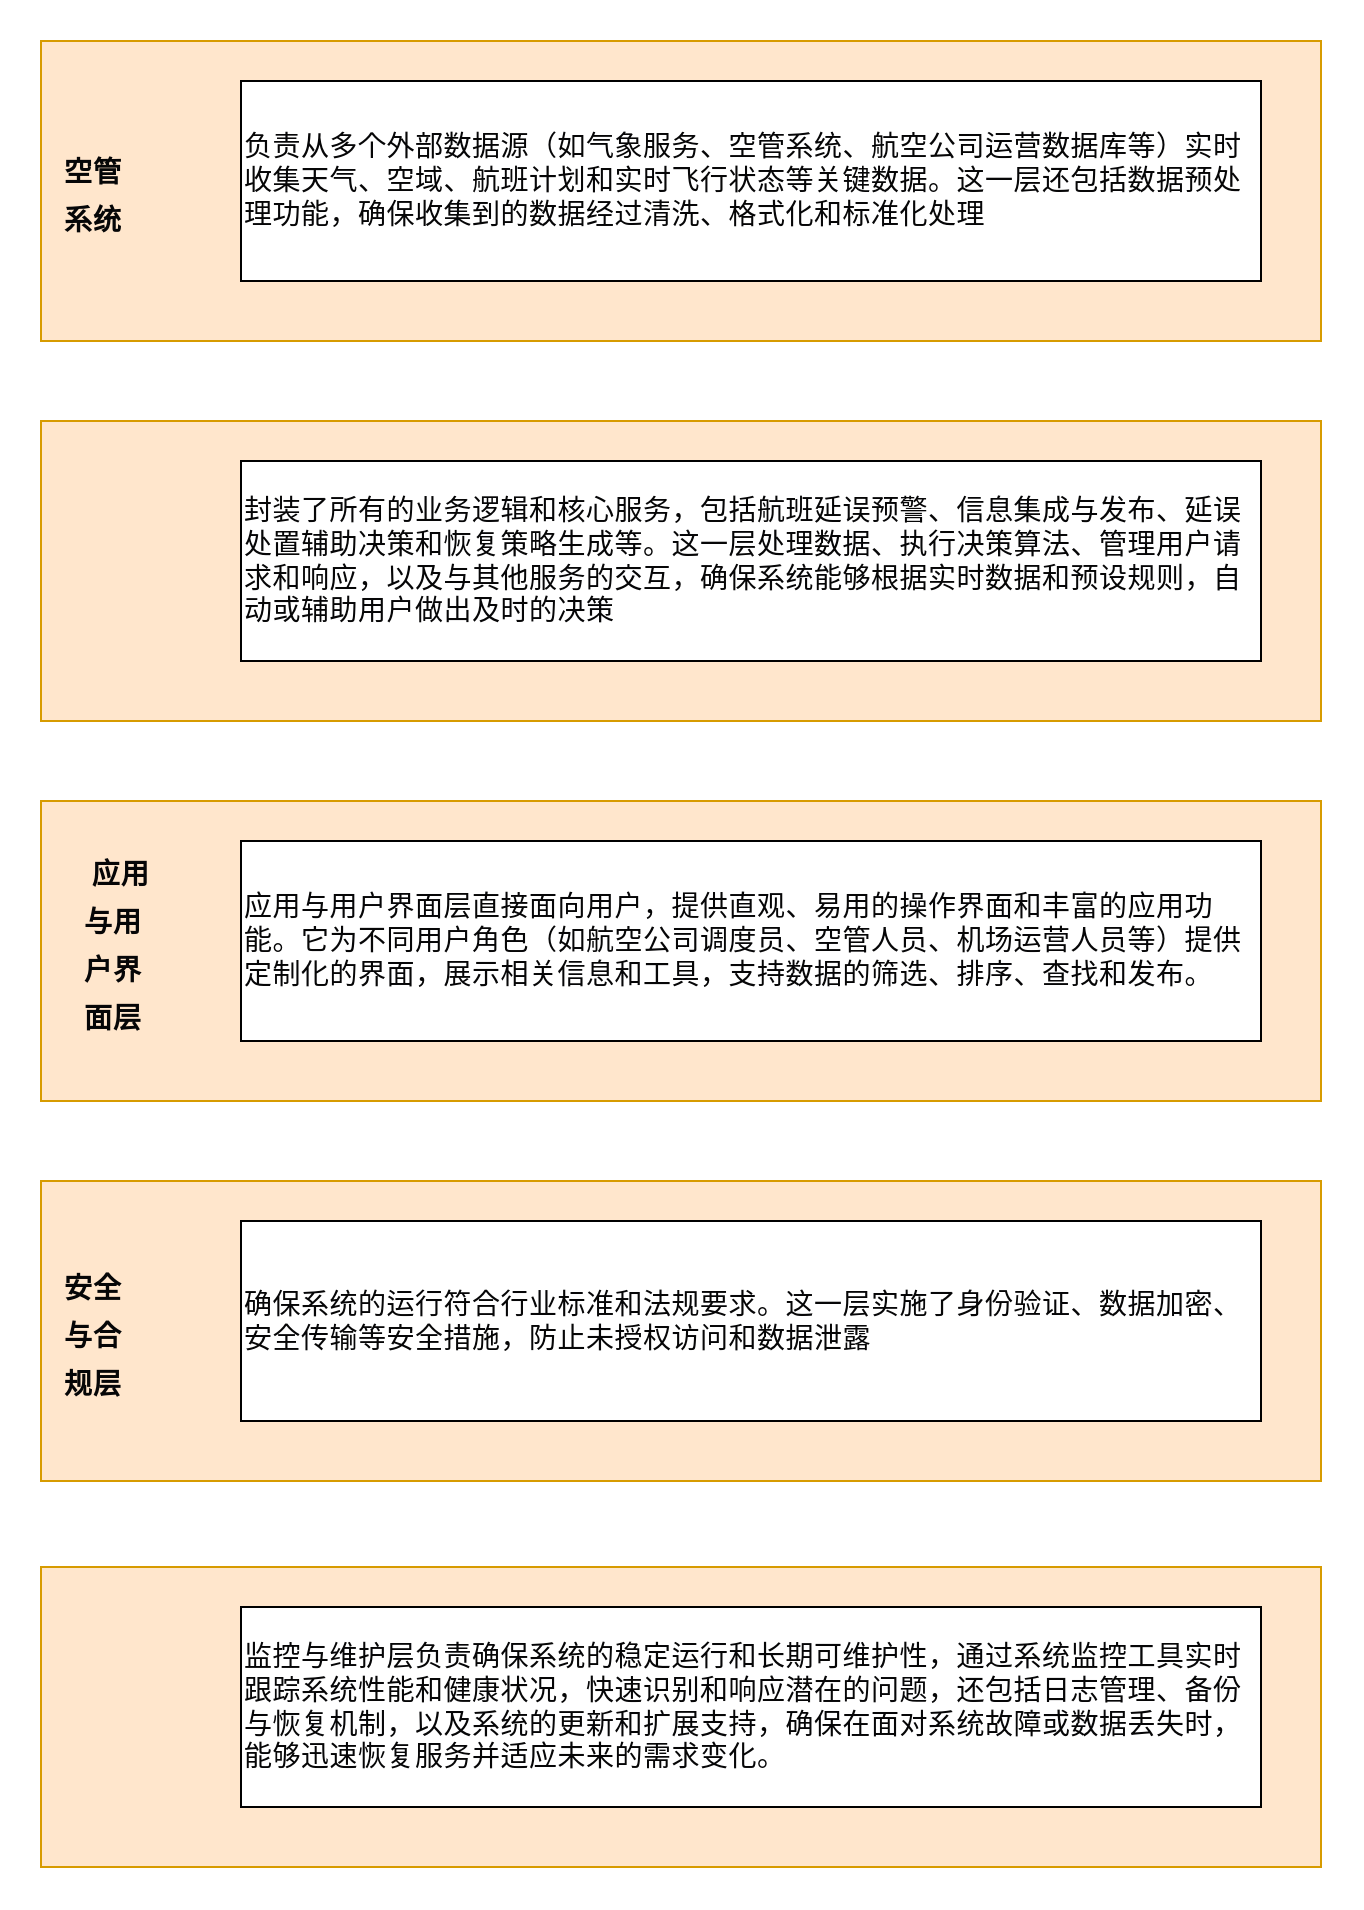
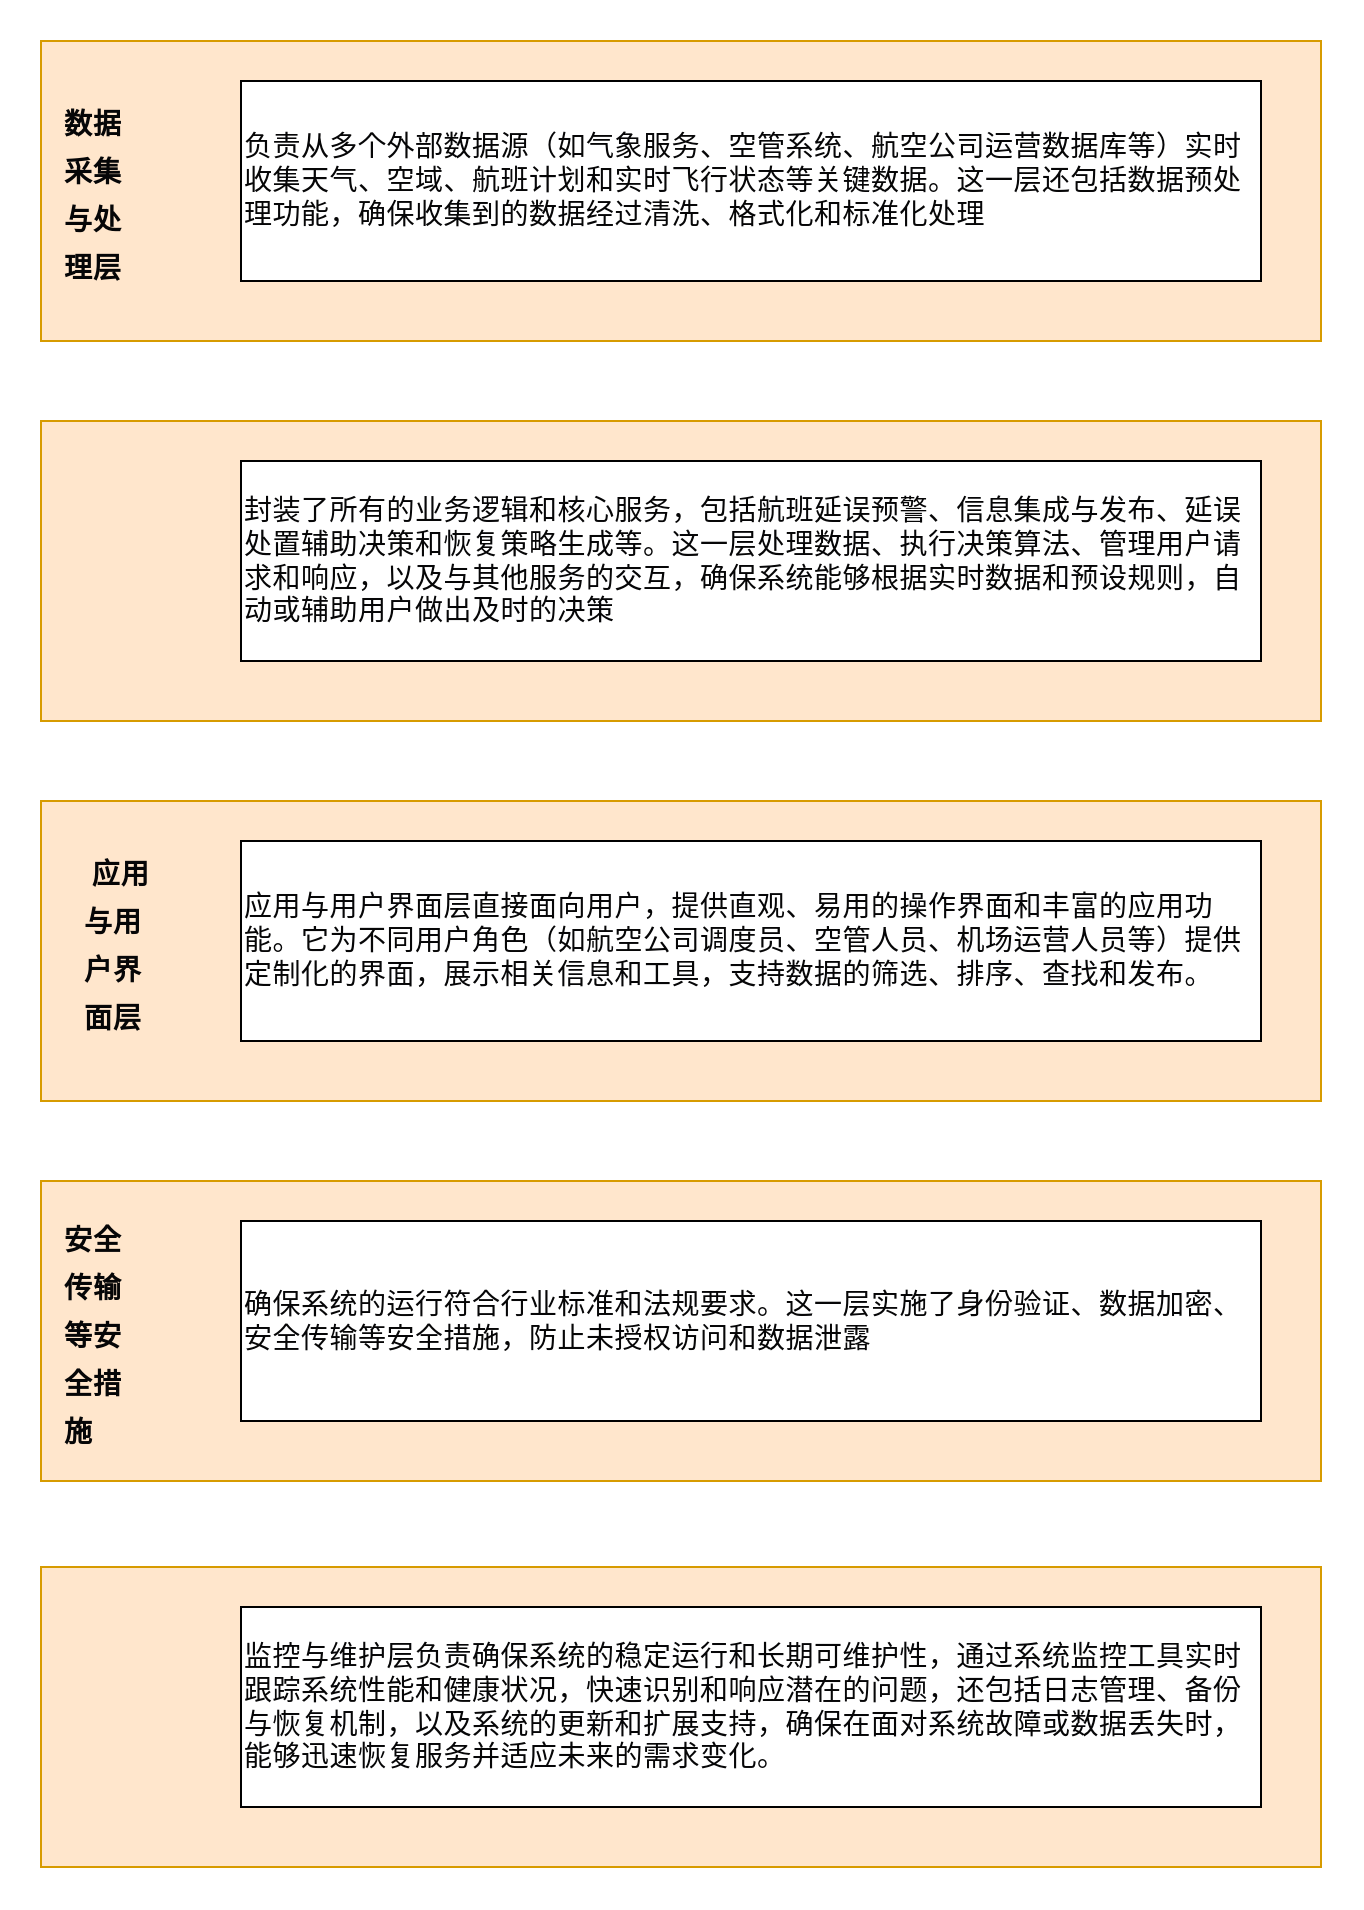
(103, 181) -> (103, 181)
(103, 1321) -> (103, 1321)
